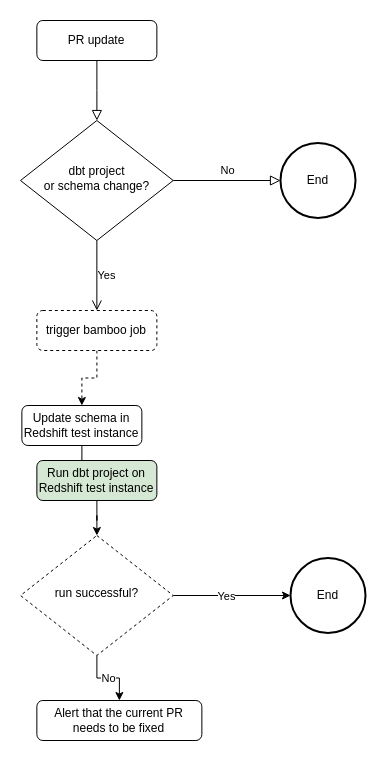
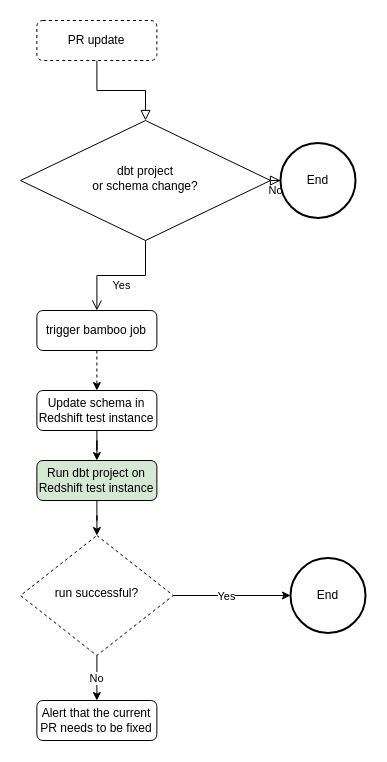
(97, 41) -> (97, 41)
(97, 181) -> (146, 181)
(97, 331) -> (97, 331)
(82, 426) -> (97, 411)
(119, 721) -> (97, 721)
